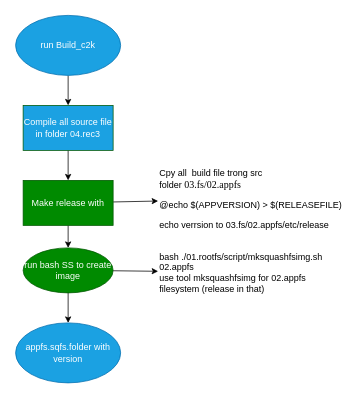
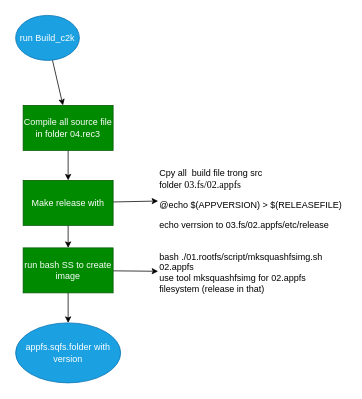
(68, 45) -> (47, 38)
(68, 128) -> (68, 128)
(68, 270) -> (68, 270)
